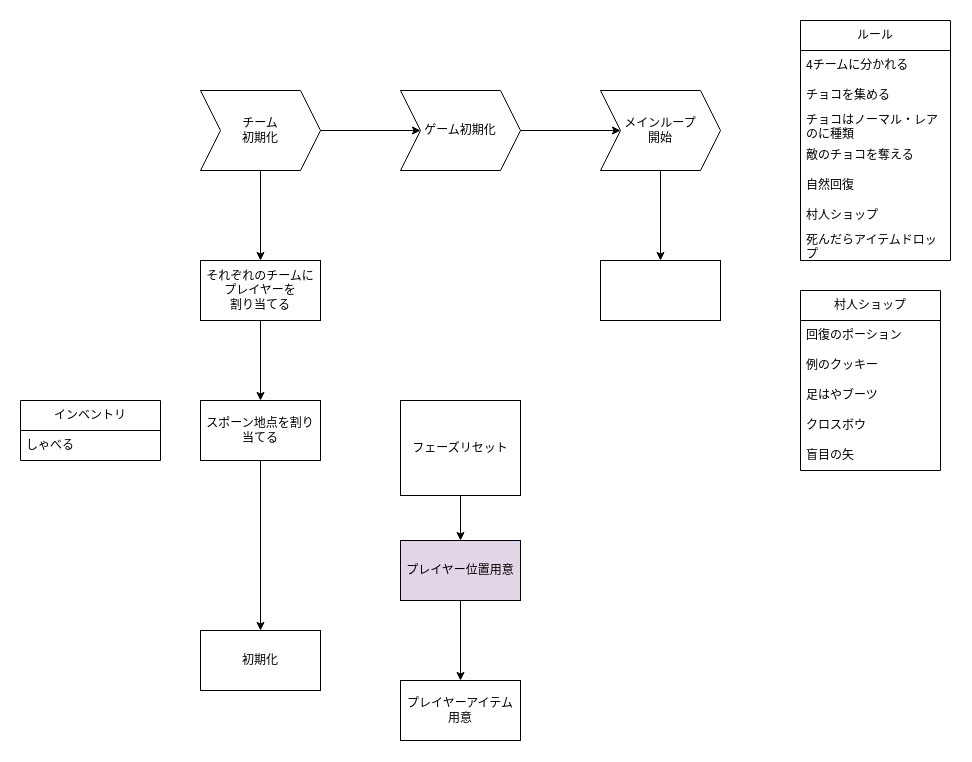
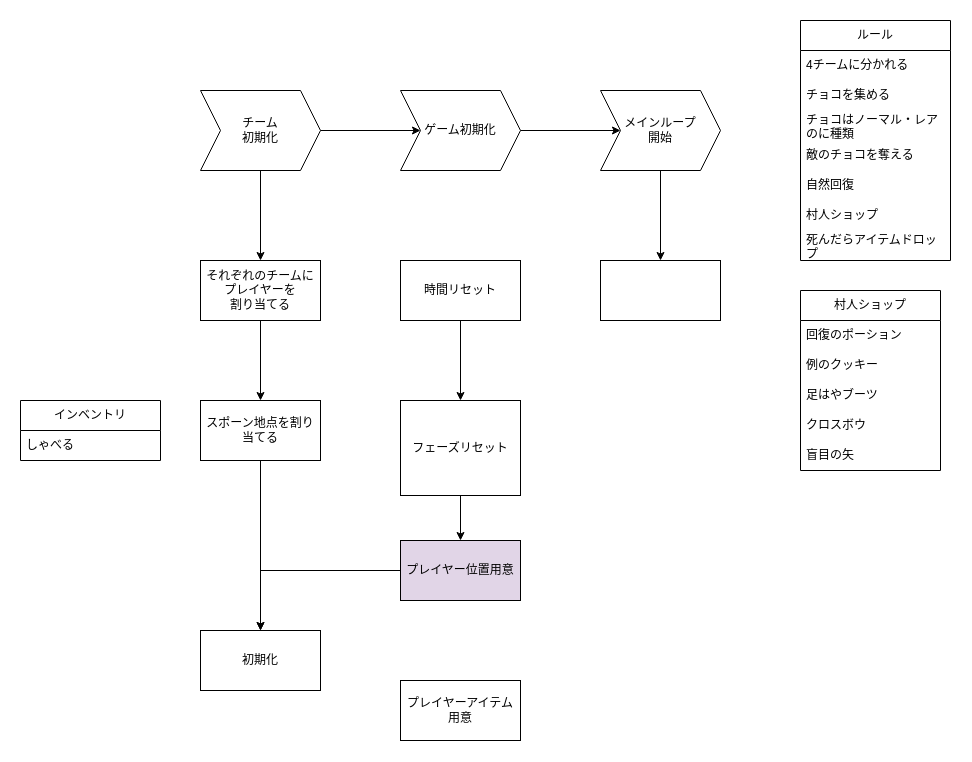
none -> (461, 291)
none -> (461, 357)
(461, 637) -> (332, 571)
